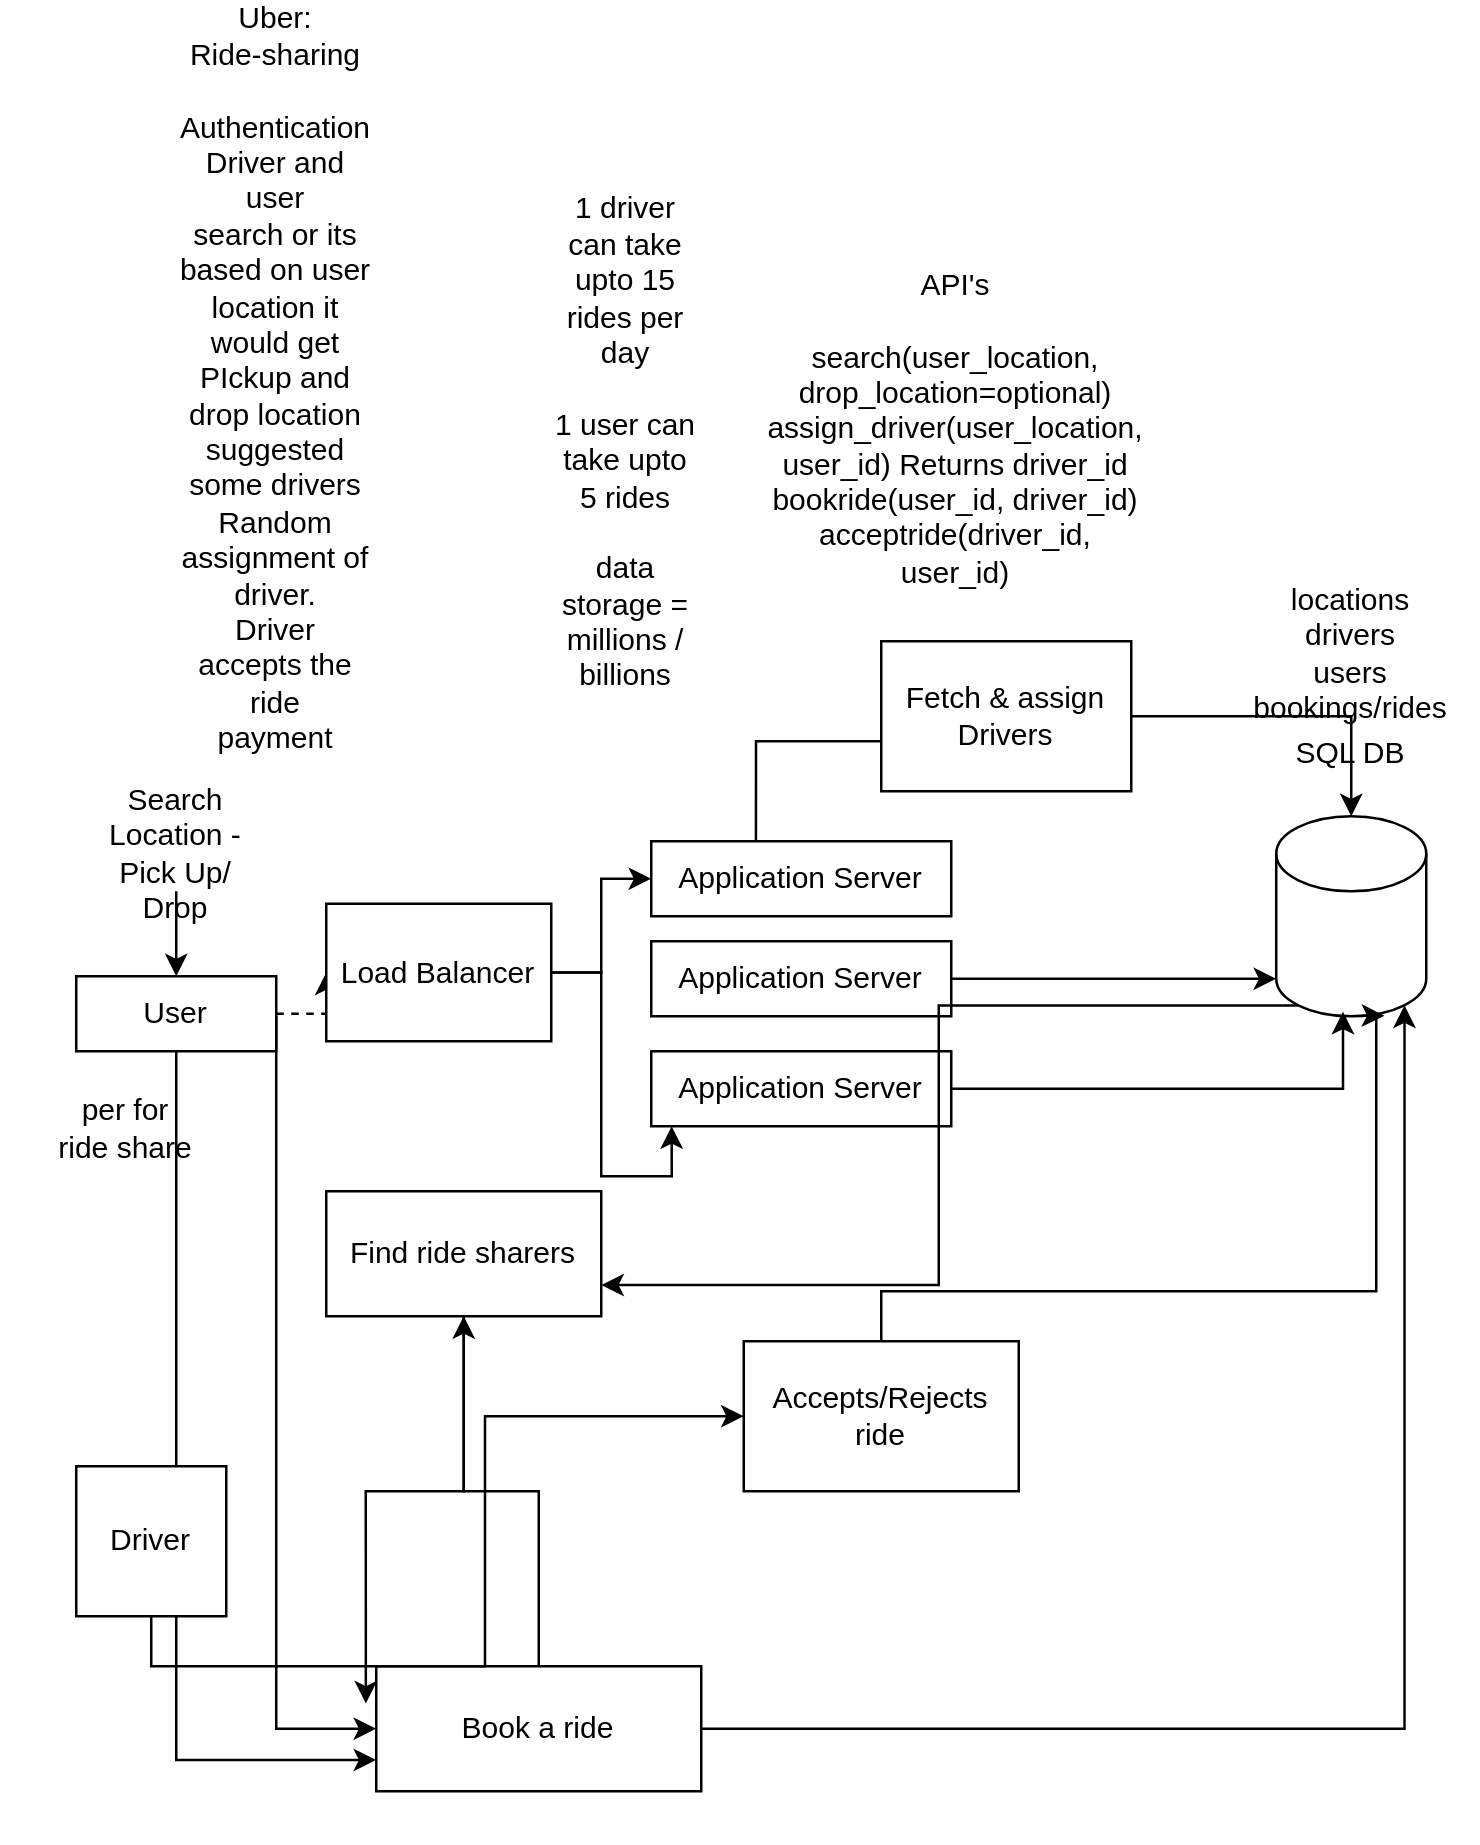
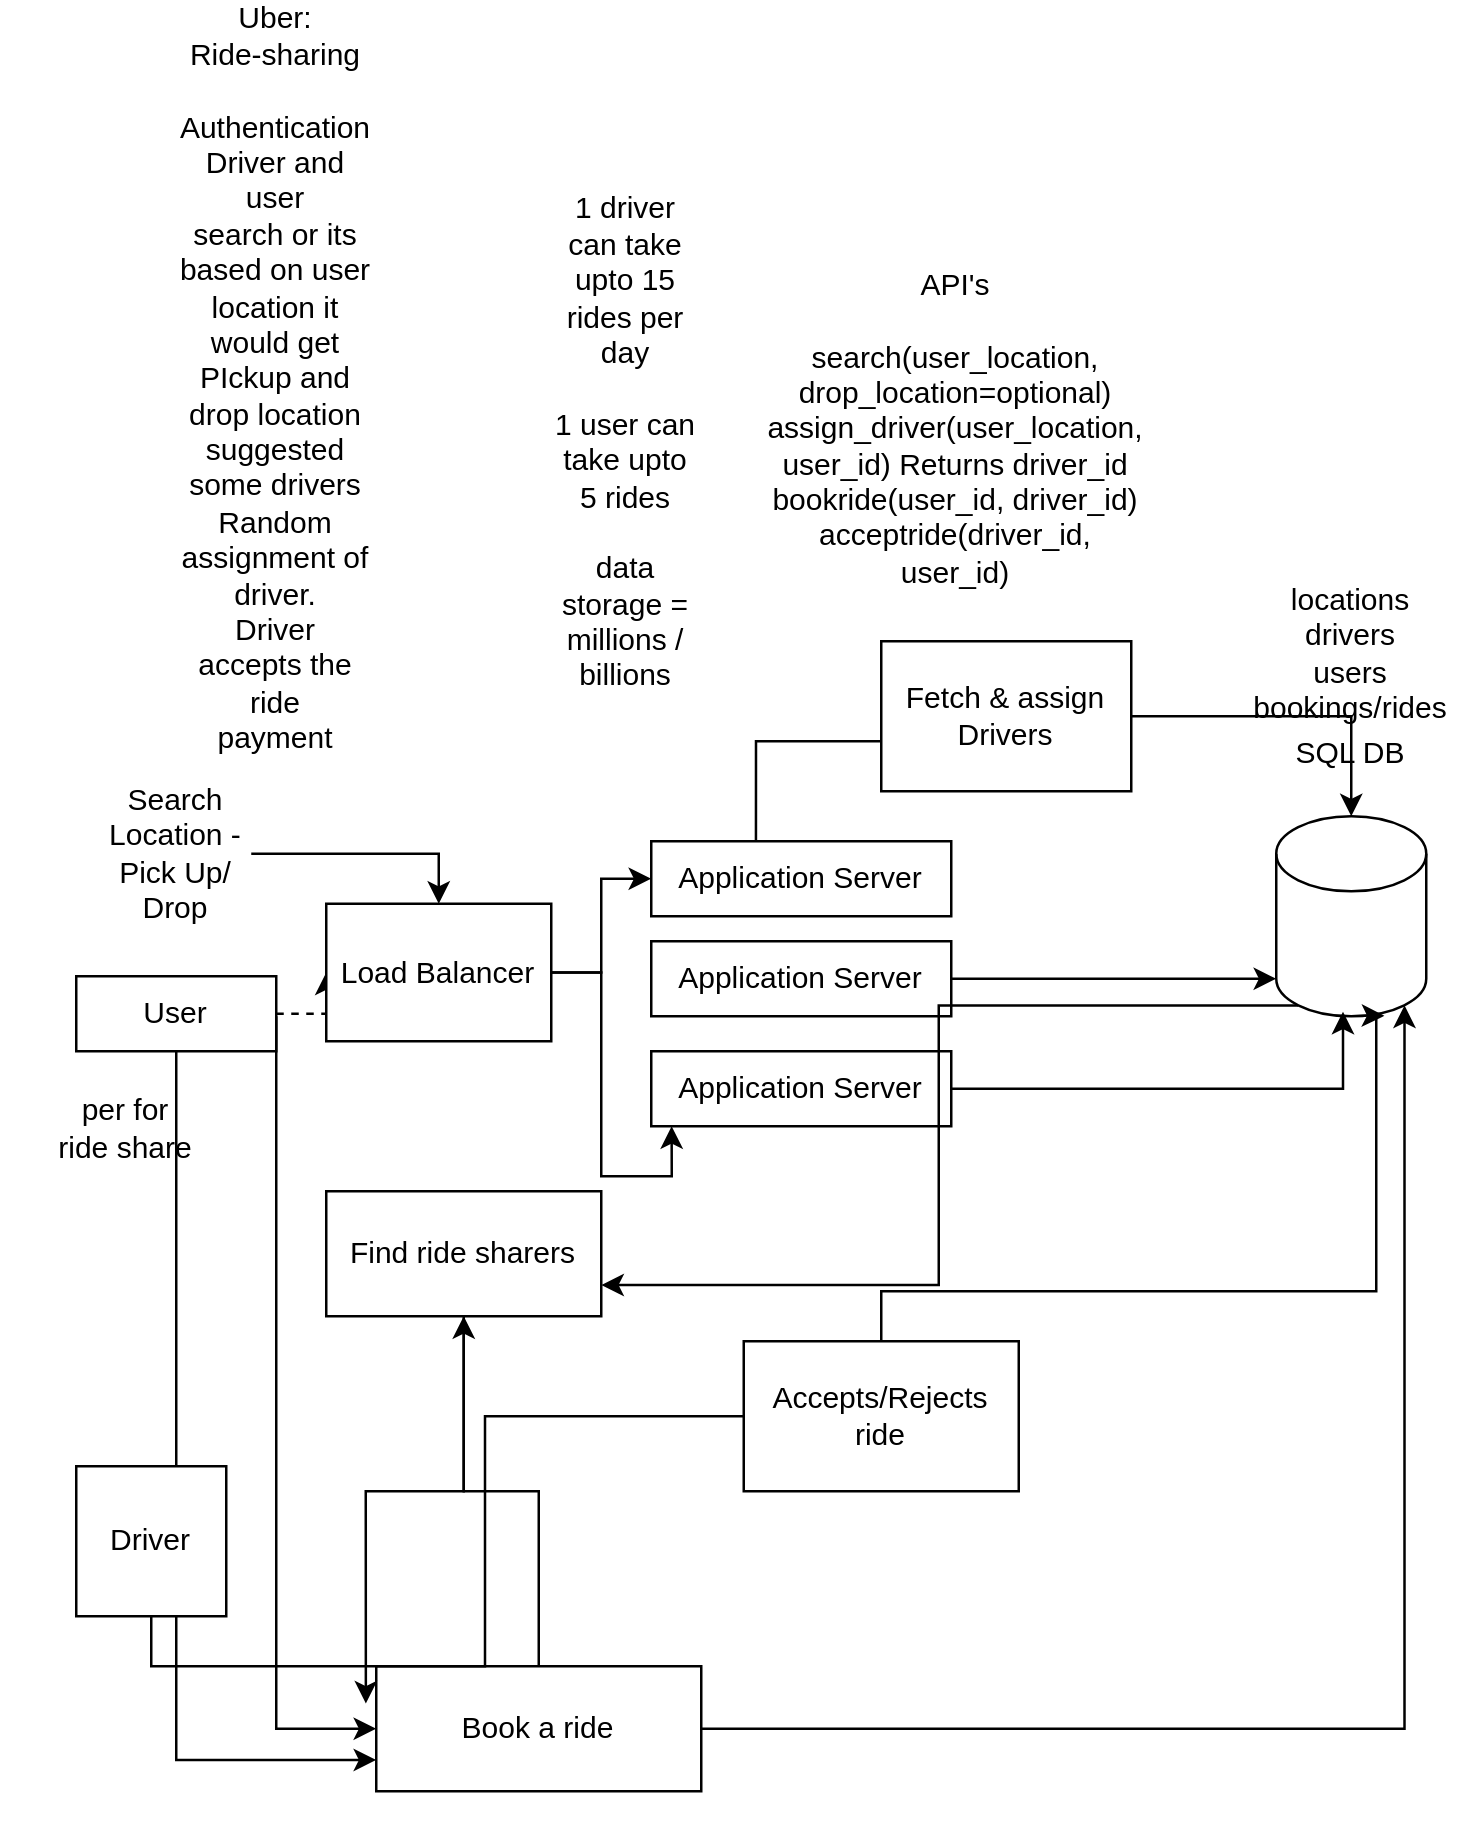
(176, 940) -> (362, 854)
(725, 1416) -> (732, 1416)
